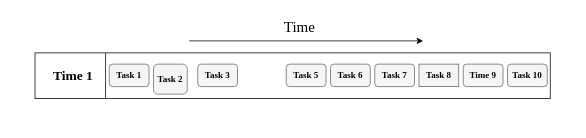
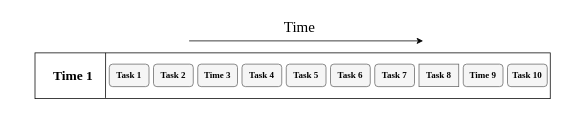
(218, 75) -> (218, 75)
none -> (262, 75)
(170, 79) -> (173, 75)
